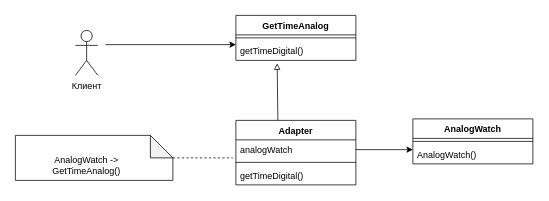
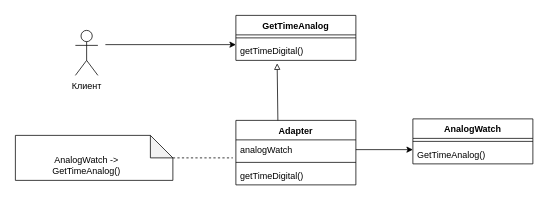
(449, 155) -> (452, 155)
